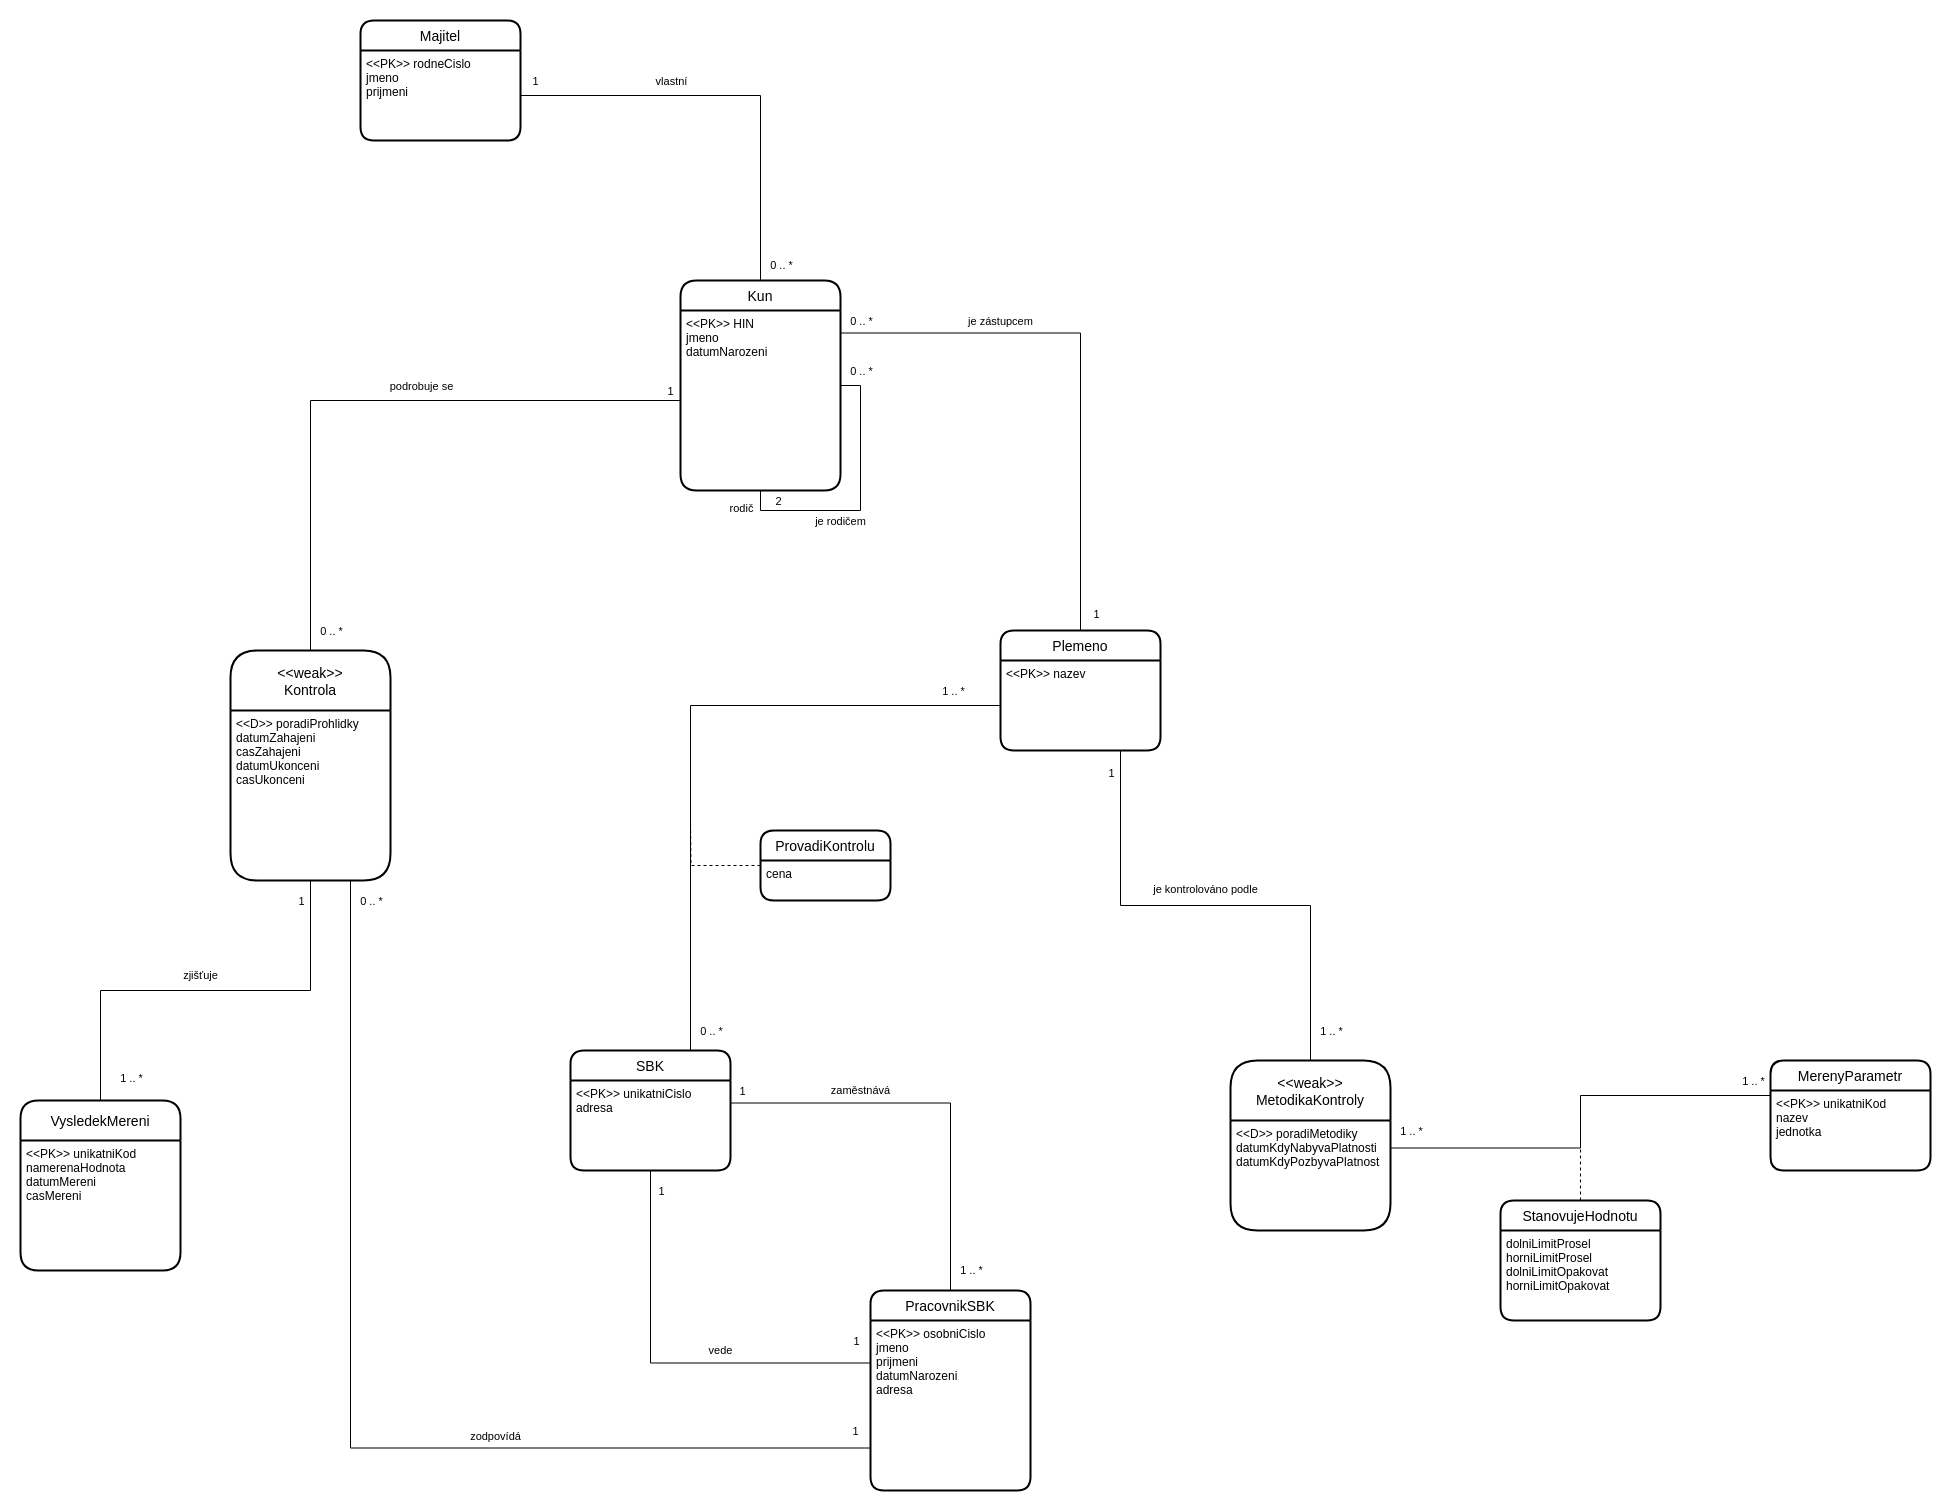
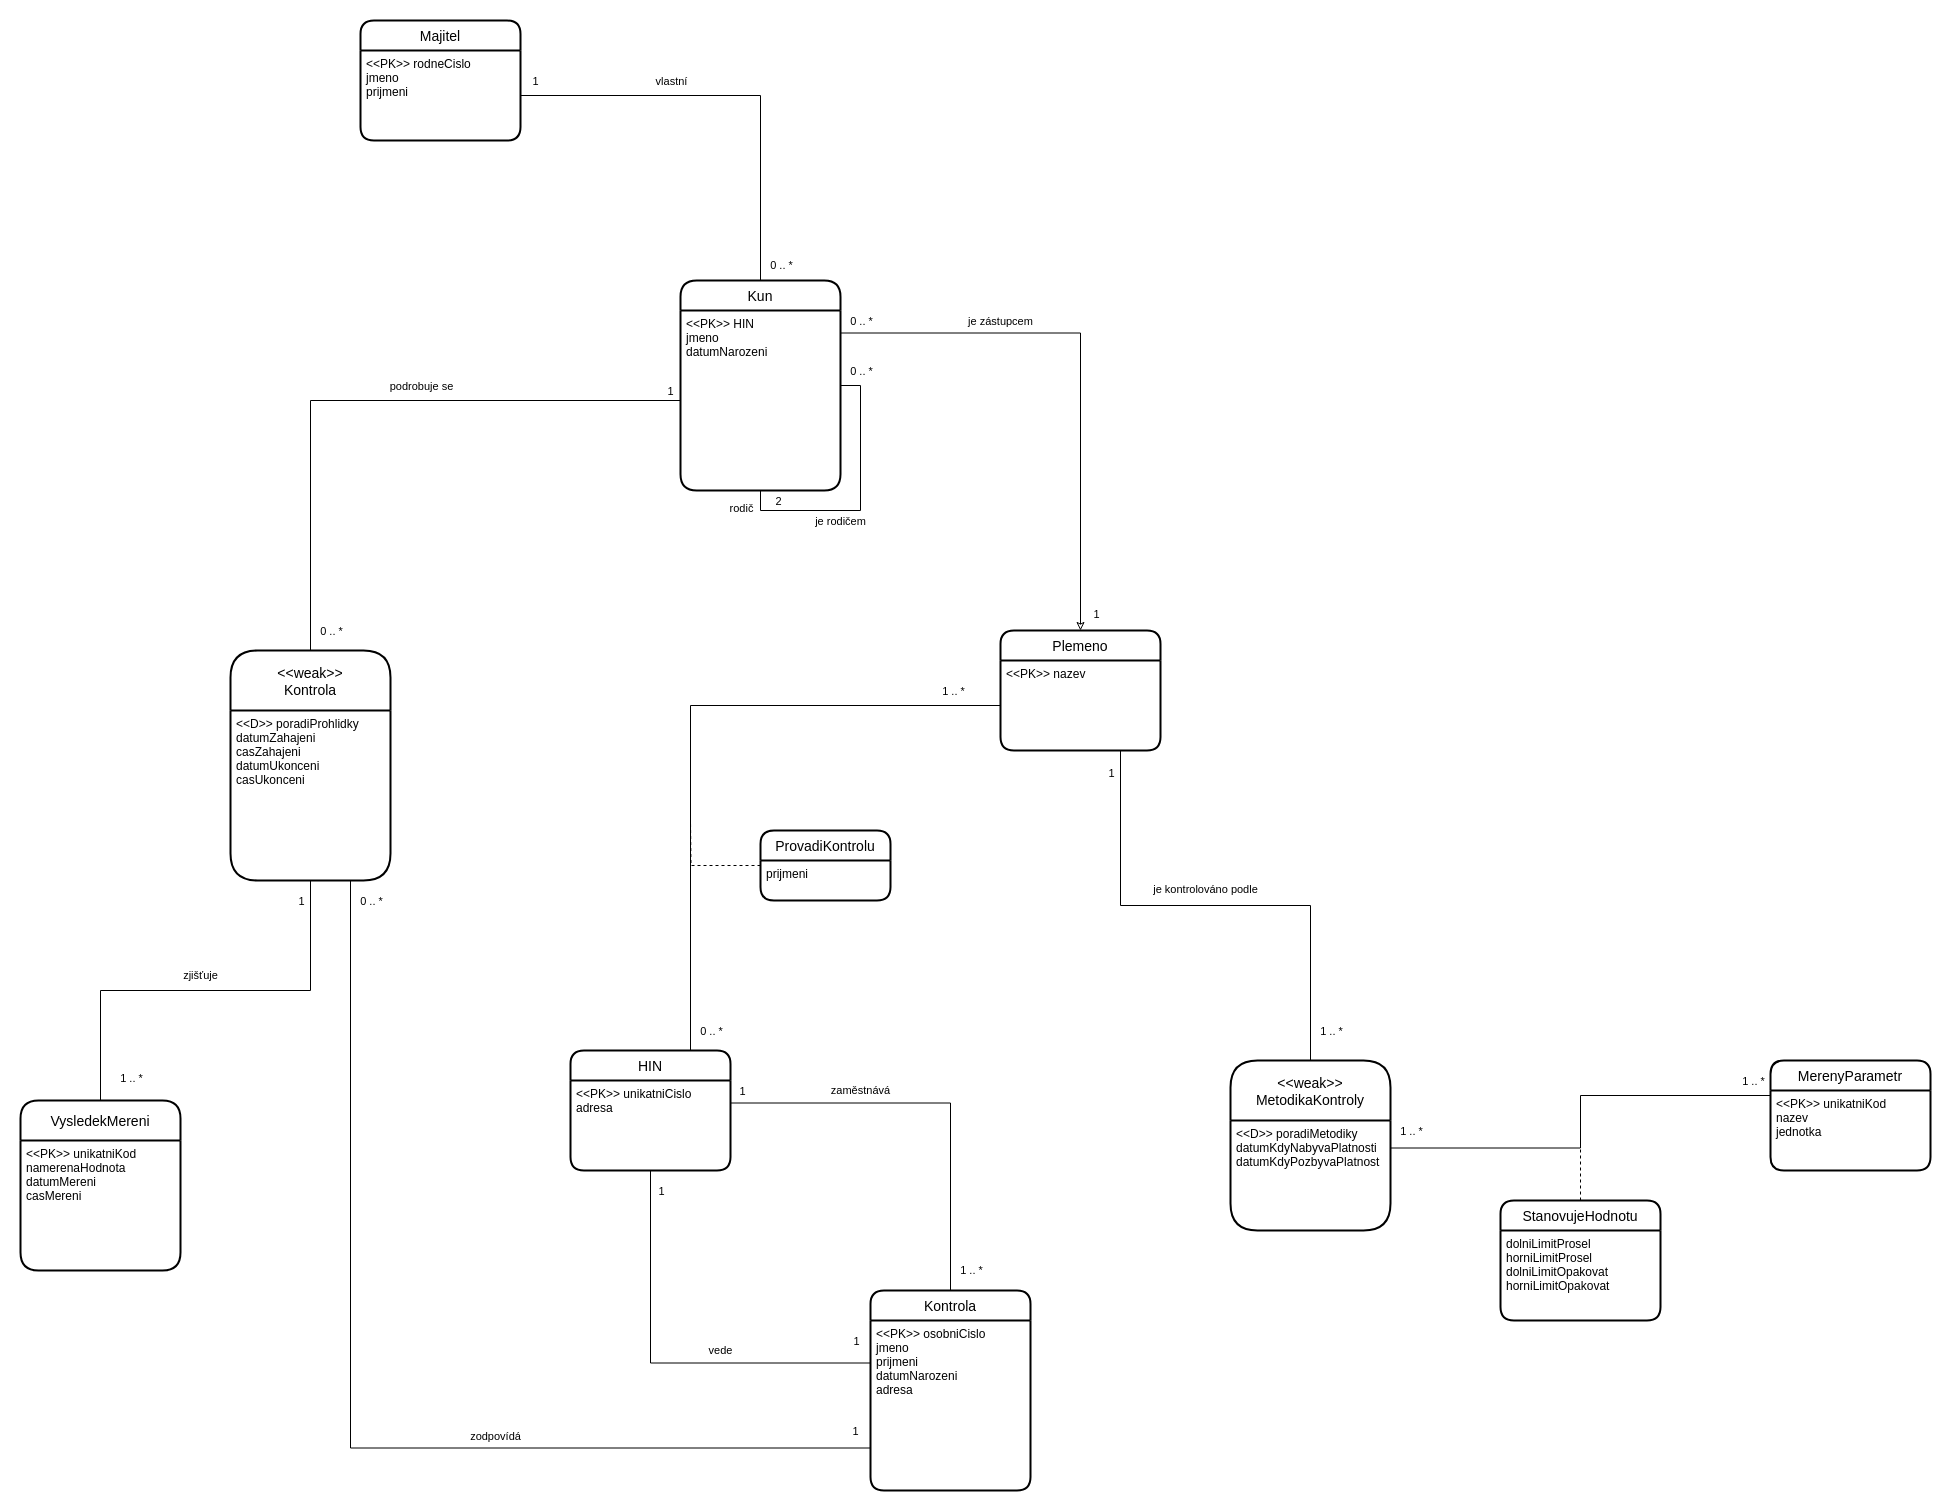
(1081, 625) -> (1081, 622)
(779, 874) -> (790, 874)
(650, 1066) -> (650, 1066)
(950, 1306) -> (950, 1306)
